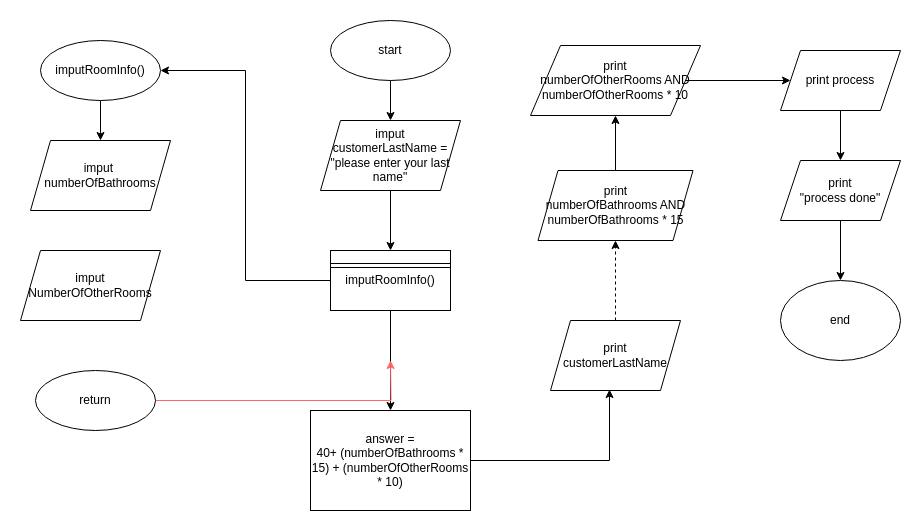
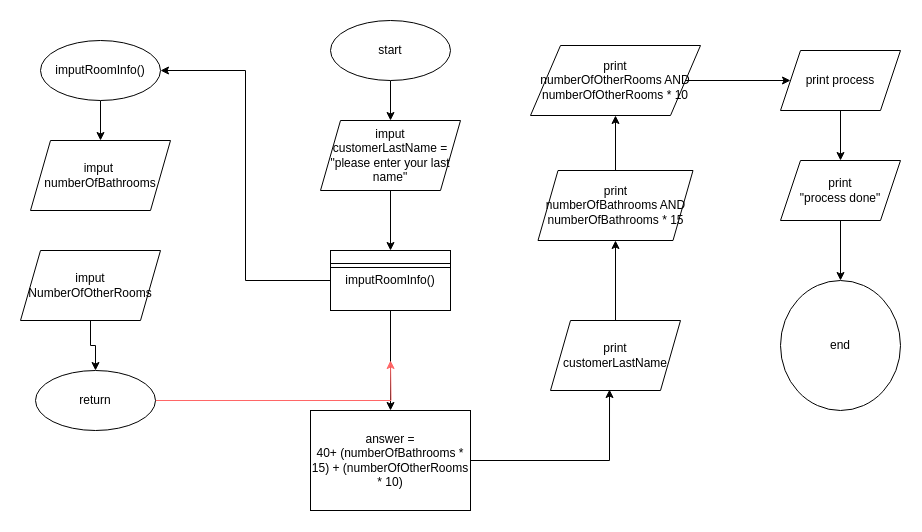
(616, 283) -> (616, 283)
(841, 321) -> (841, 346)
none -> (91, 345)
